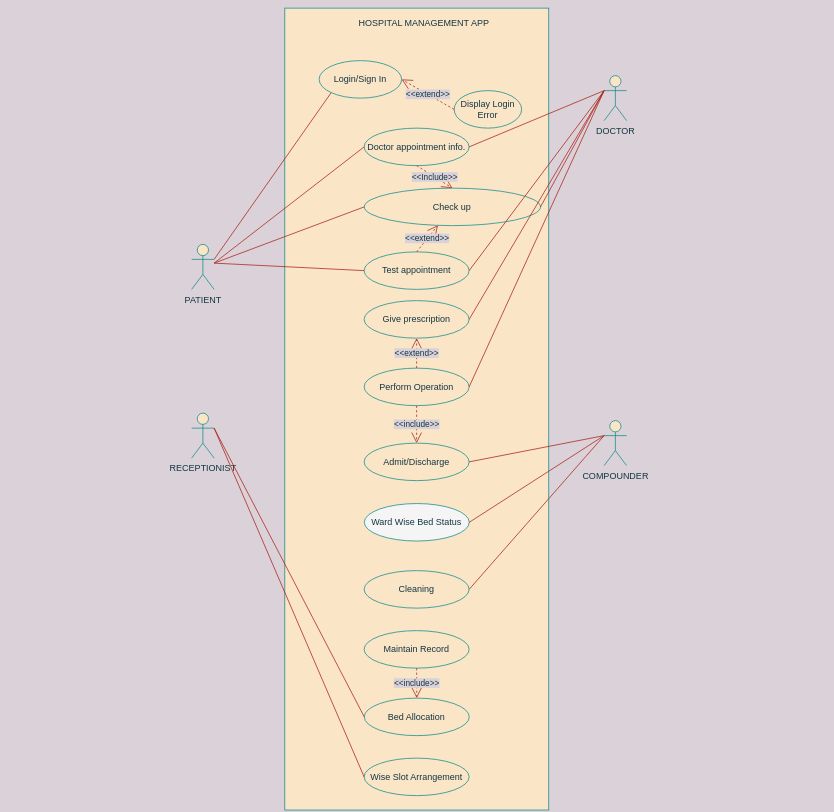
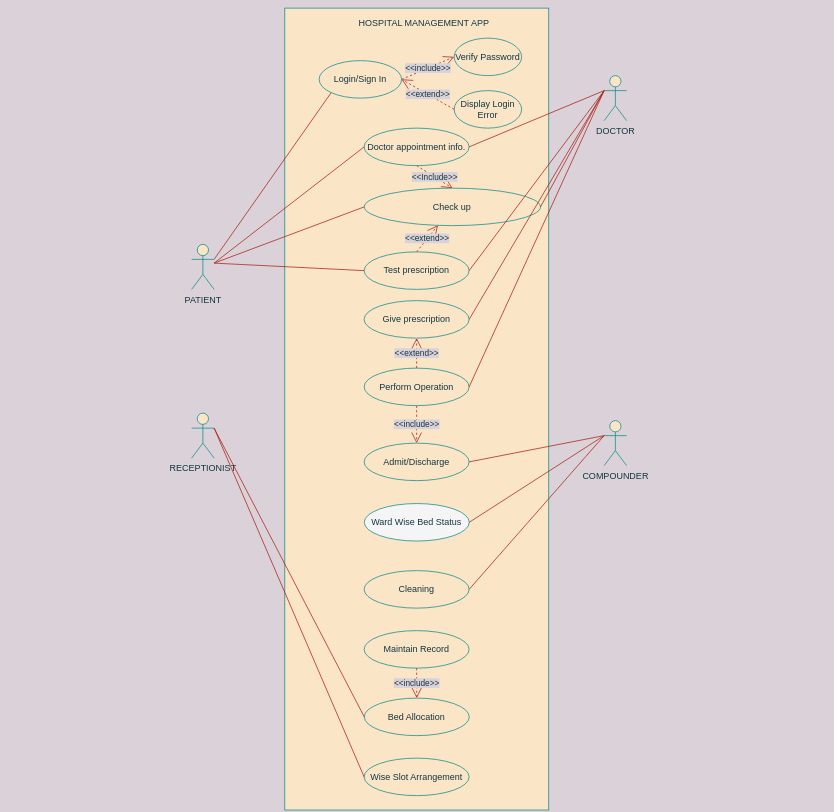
none -> (488, 57)
none -> (427, 68)
(417, 270) -> (417, 270)
